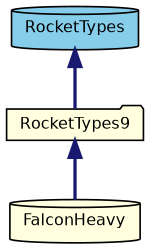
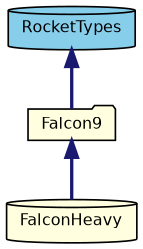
(75, 125) -> (72, 125)
